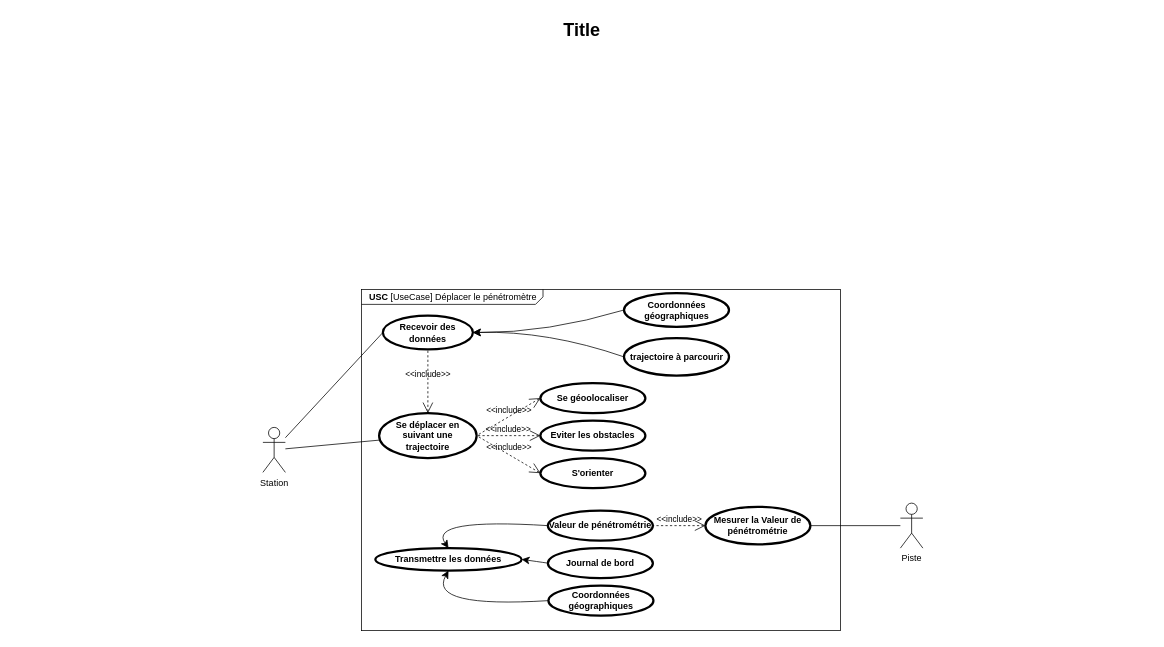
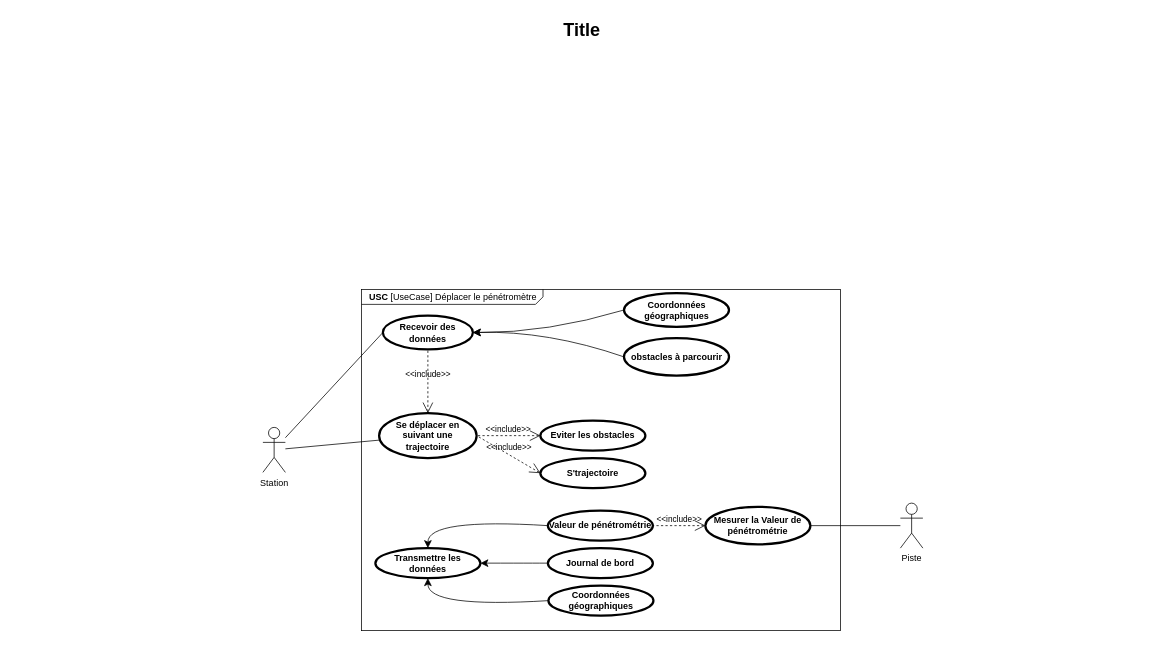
(677, 357) -> (677, 357)
(593, 398) -> none
(516, 412) -> none
(593, 473) -> (593, 473)
(449, 559) -> (428, 563)
